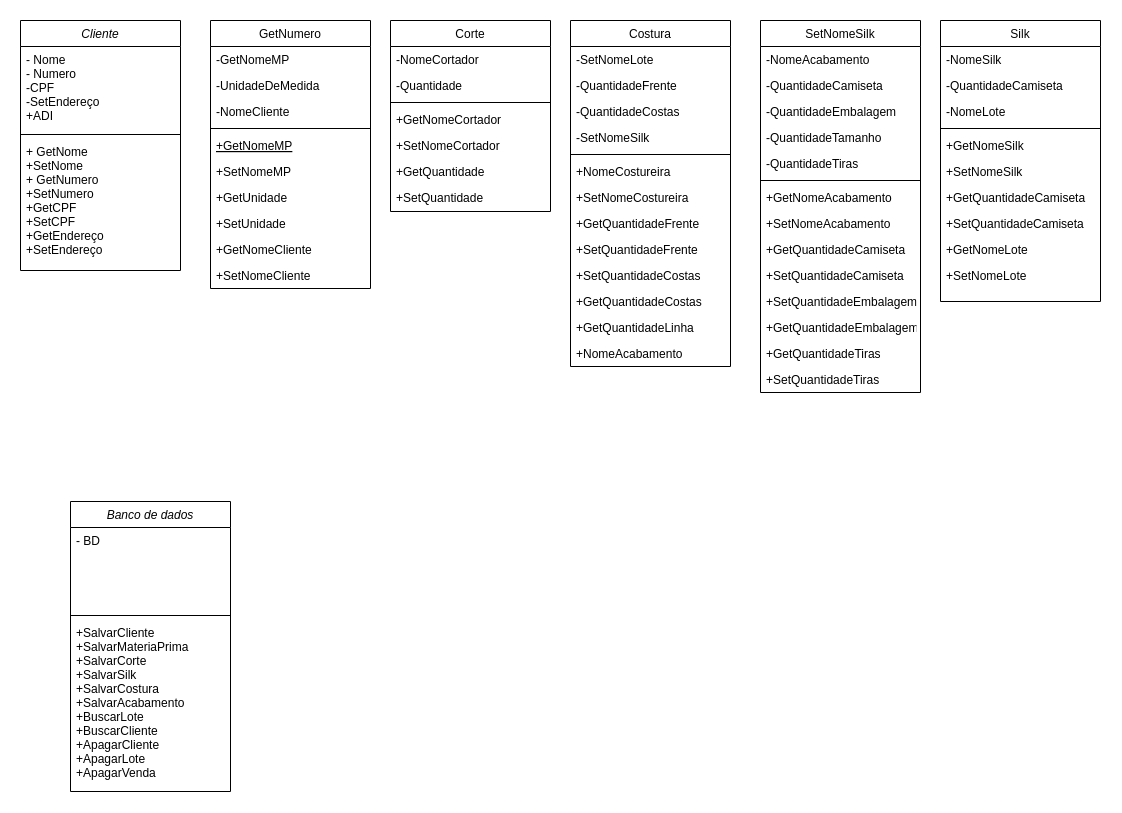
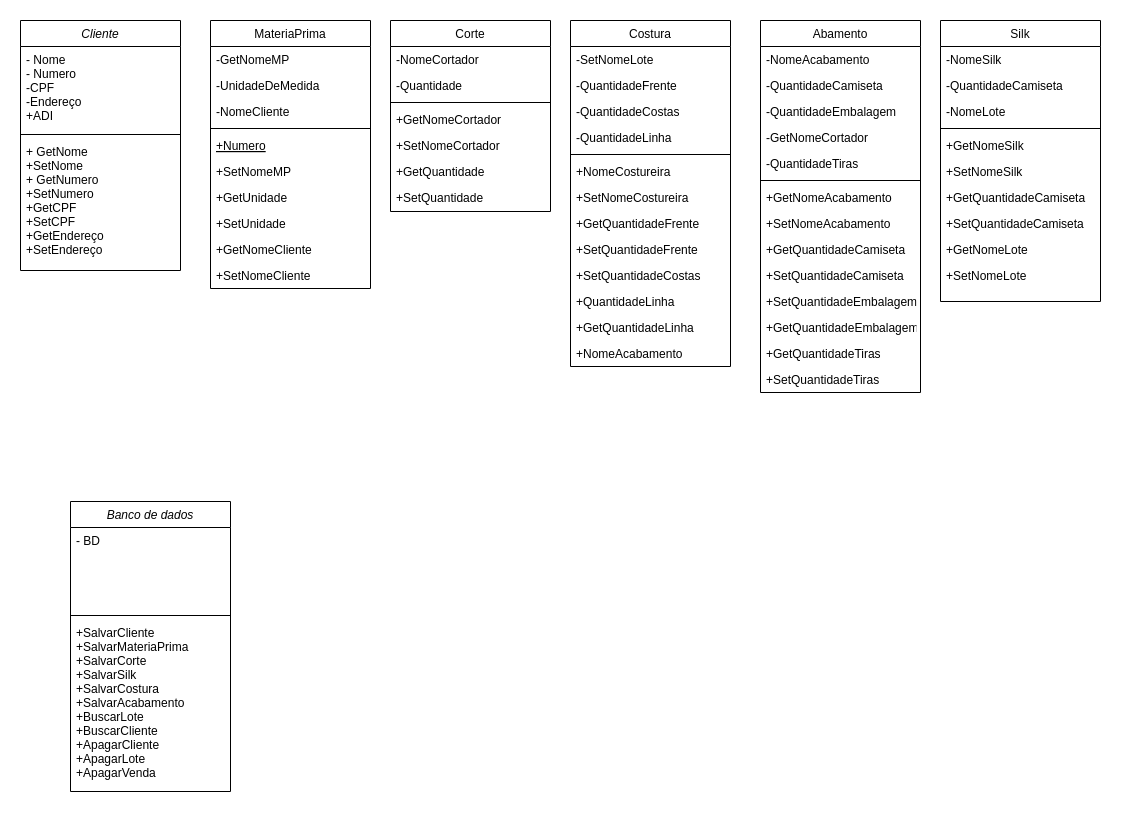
(290, 34) -> (290, 34)
(840, 34) -> (840, 34)
(45, 60) -> (45, 60)
(613, 138) -> (627, 138)
(825, 138) -> (820, 138)
(250, 146) -> (240, 146)
(642, 302) -> (627, 302)
